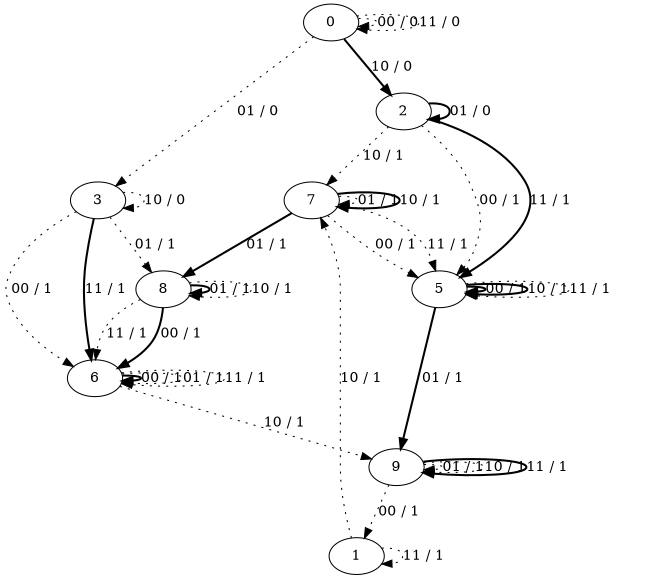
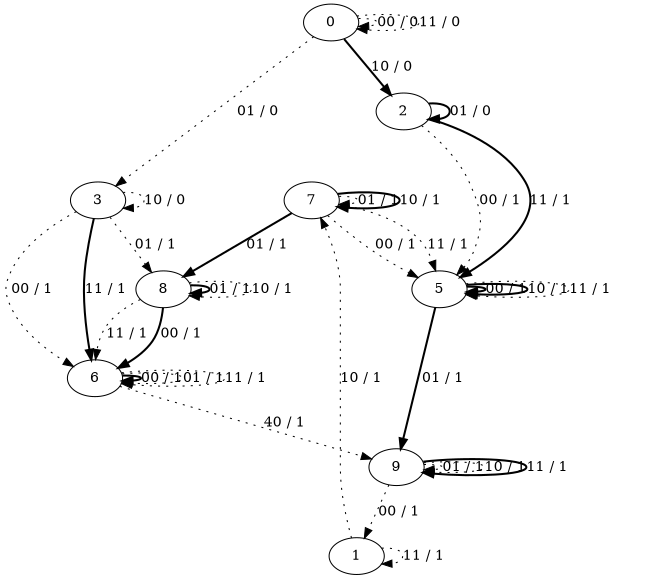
(362, 152) -> none
(285, 423) -> (285, 423)
